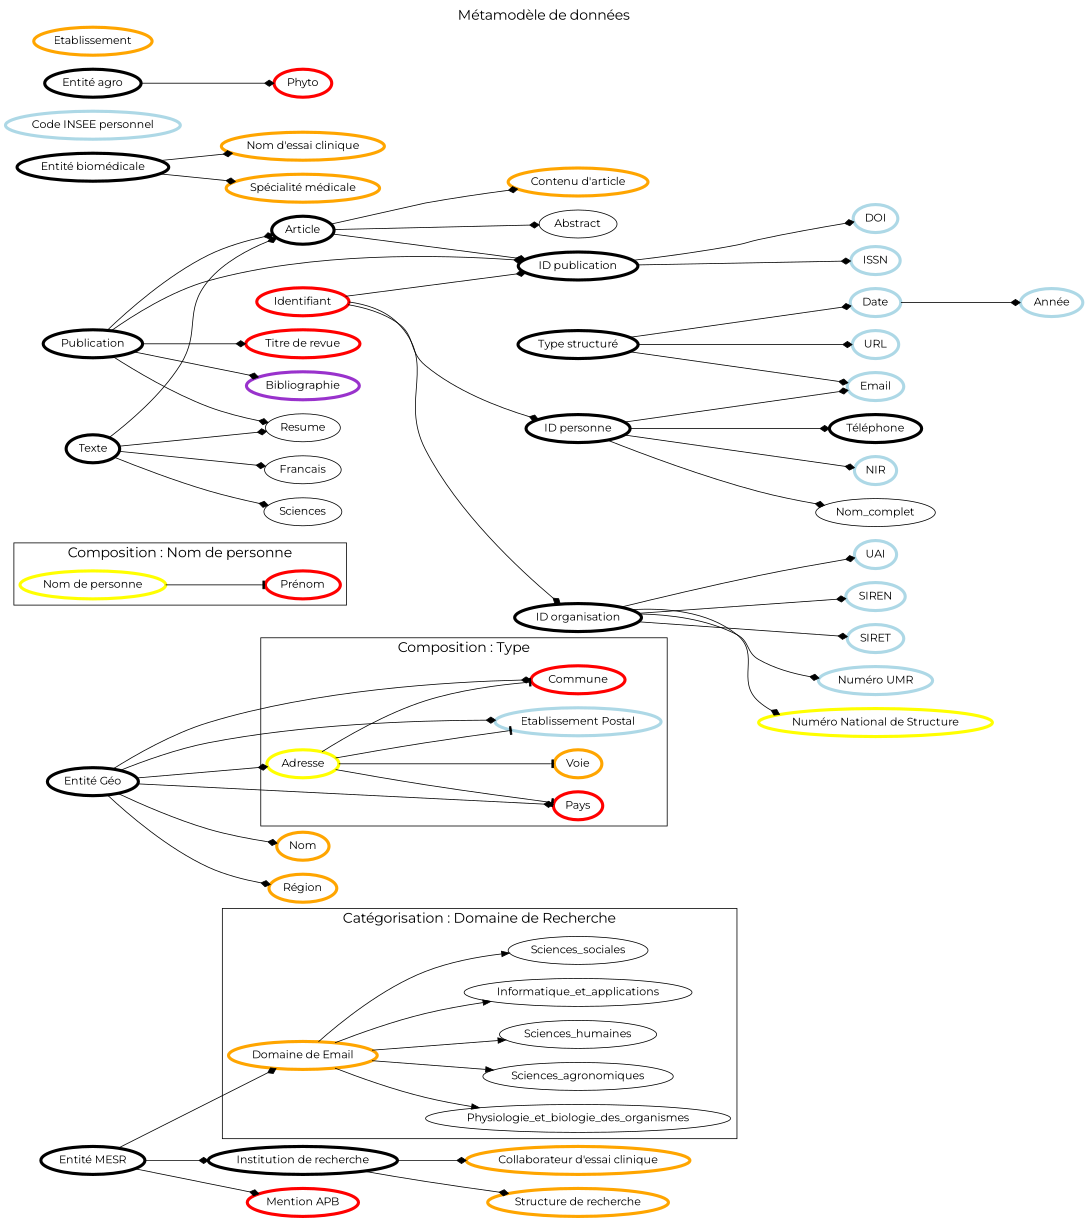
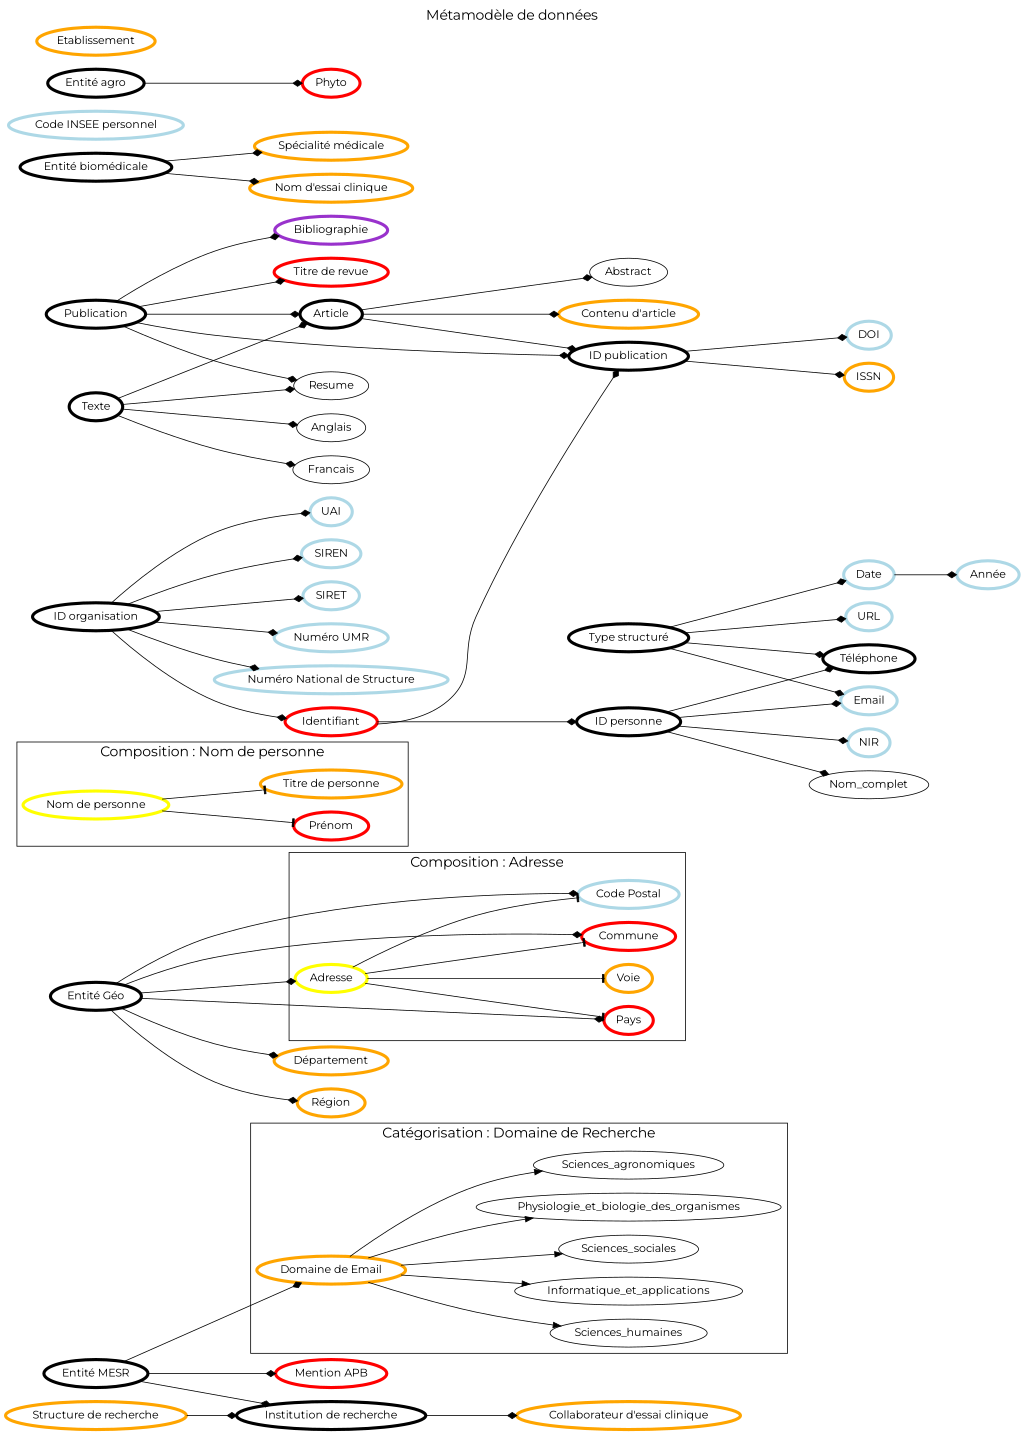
(876, 261) -> (869, 377)
(428, 454) -> (188, 687)
(303, 512) -> (331, 428)
none -> (750, 648)
(464, 649) -> (487, 863)
(578, 722) -> (629, 894)
(876, 723) -> (331, 680)
none -> (331, 784)
(303, 846) -> (331, 1061)
(431, 1182) -> (207, 1416)
